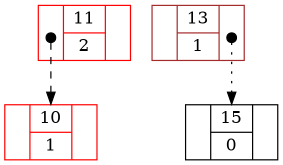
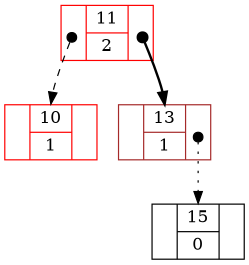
none -> (154, 67)
